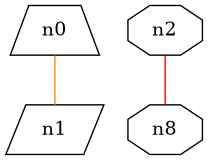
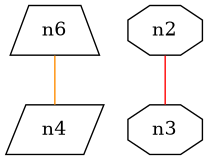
(55, 30) -> (55, 30)
(55, 130) -> (55, 130)
(165, 130) -> (165, 130)
